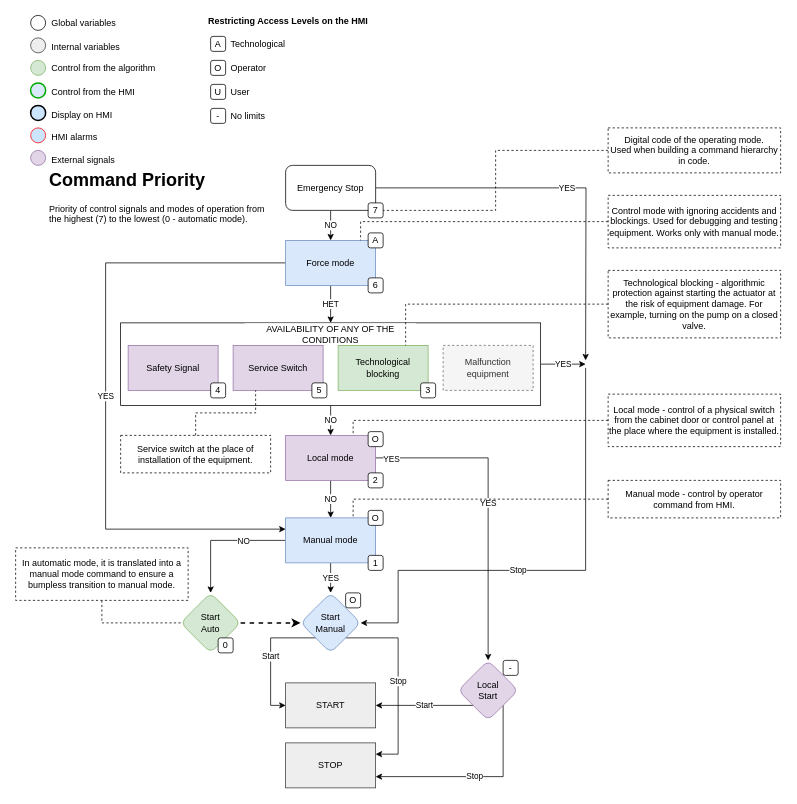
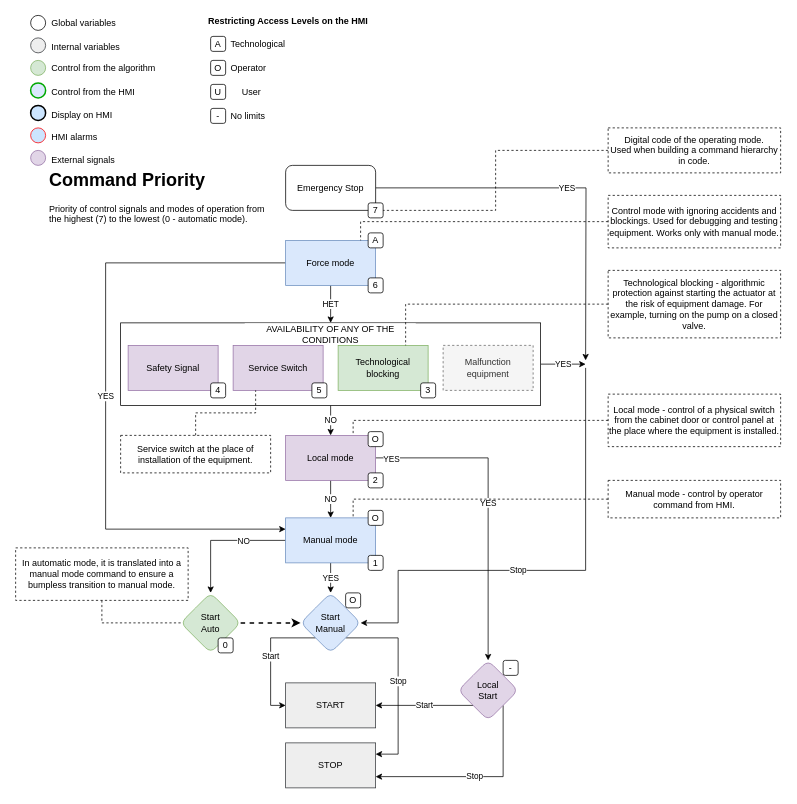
(285, 93) -> (297, 93)
(330, 222) -> none
